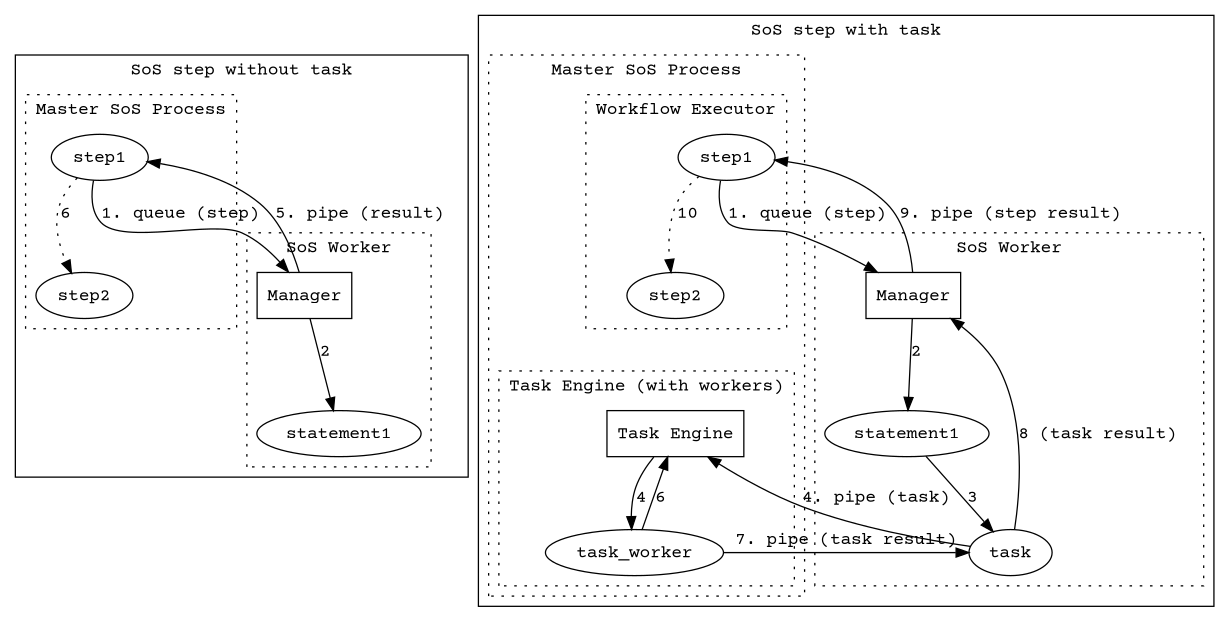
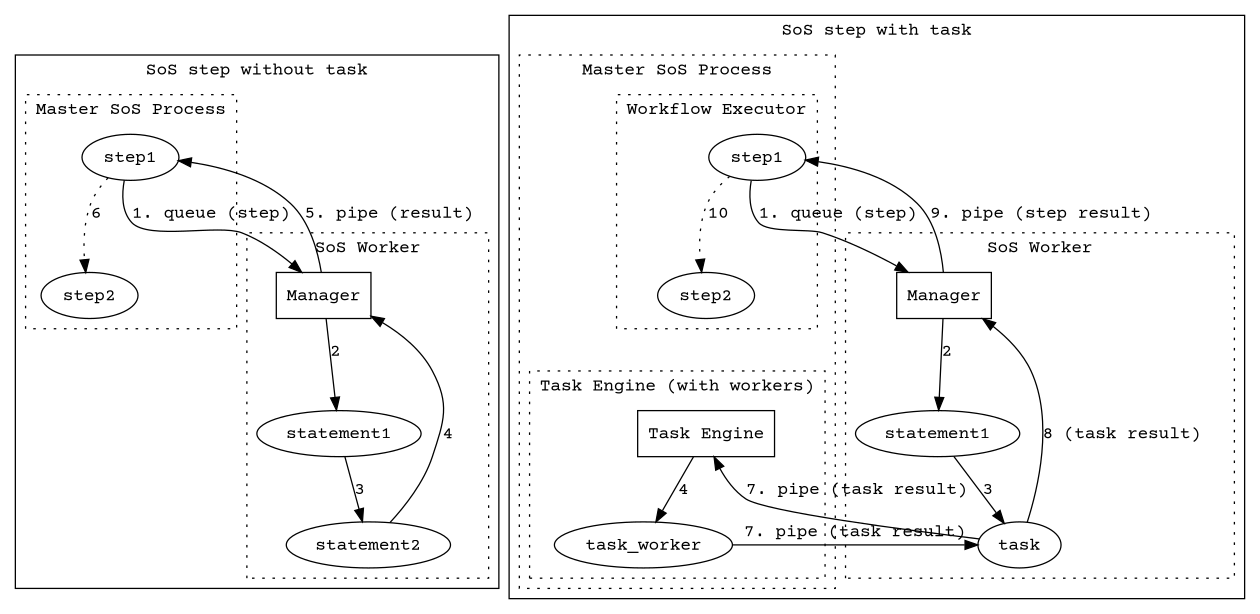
(876, 497) -> (857, 489)
(653, 499) -> none
none -> (368, 545)
